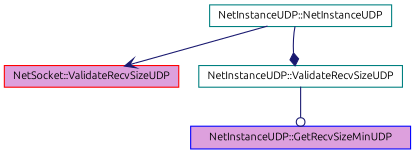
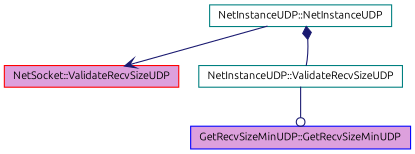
(293, 40) -> (308, 53)
(301, 138) -> (301, 138)
